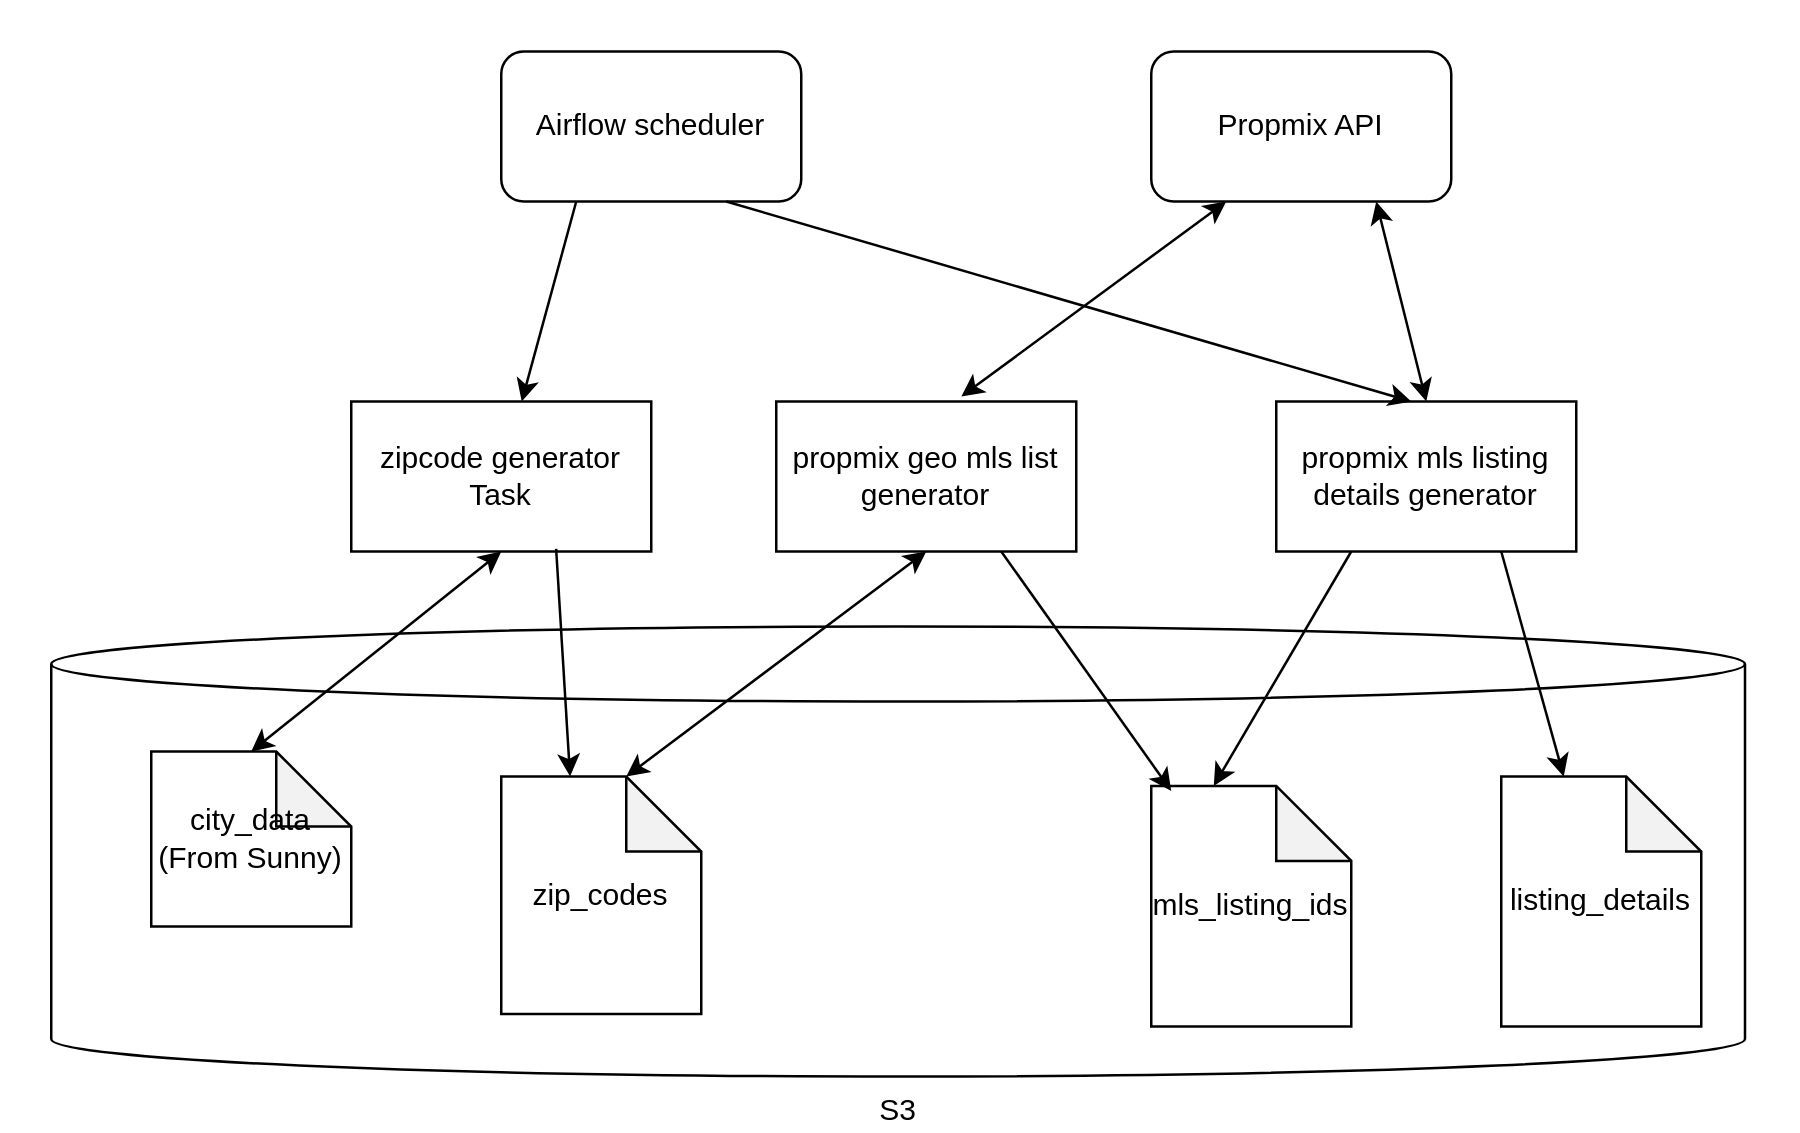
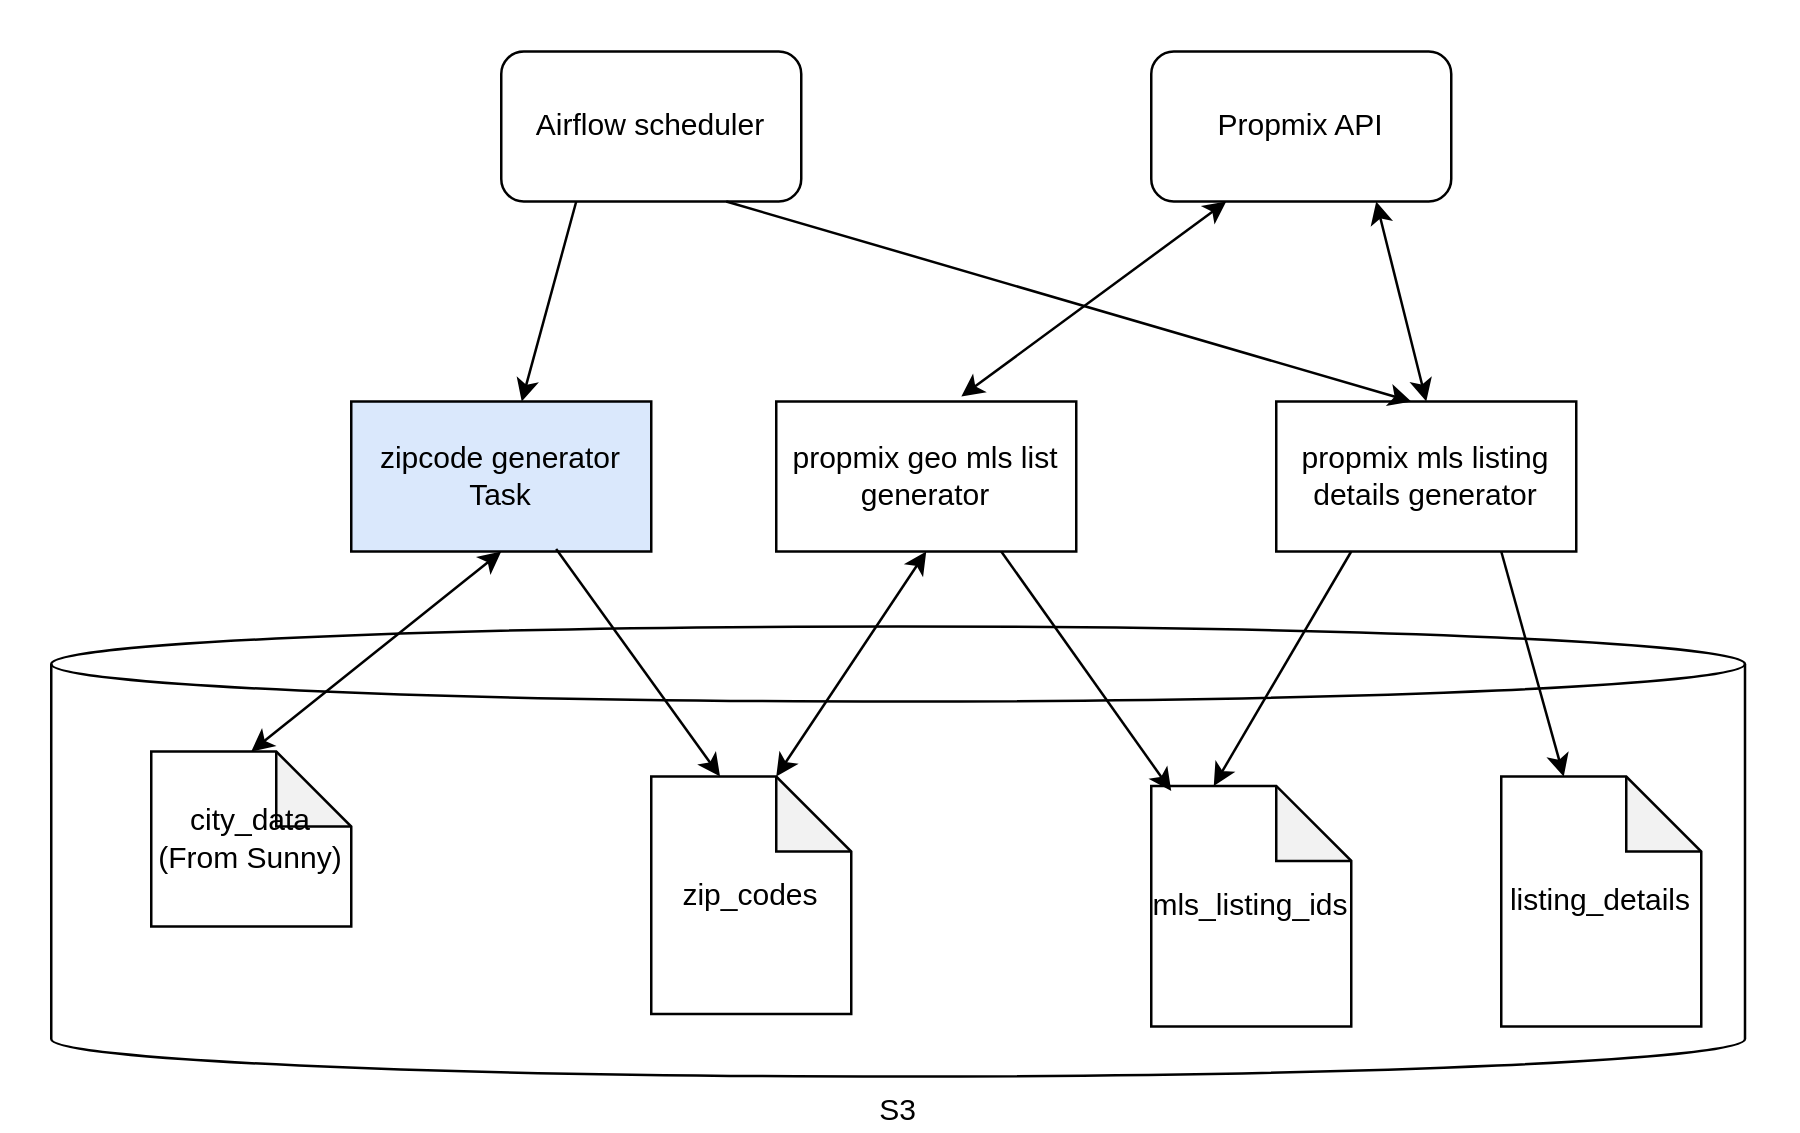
(501, 476) -> (501, 476)
(601, 895) -> (751, 895)
